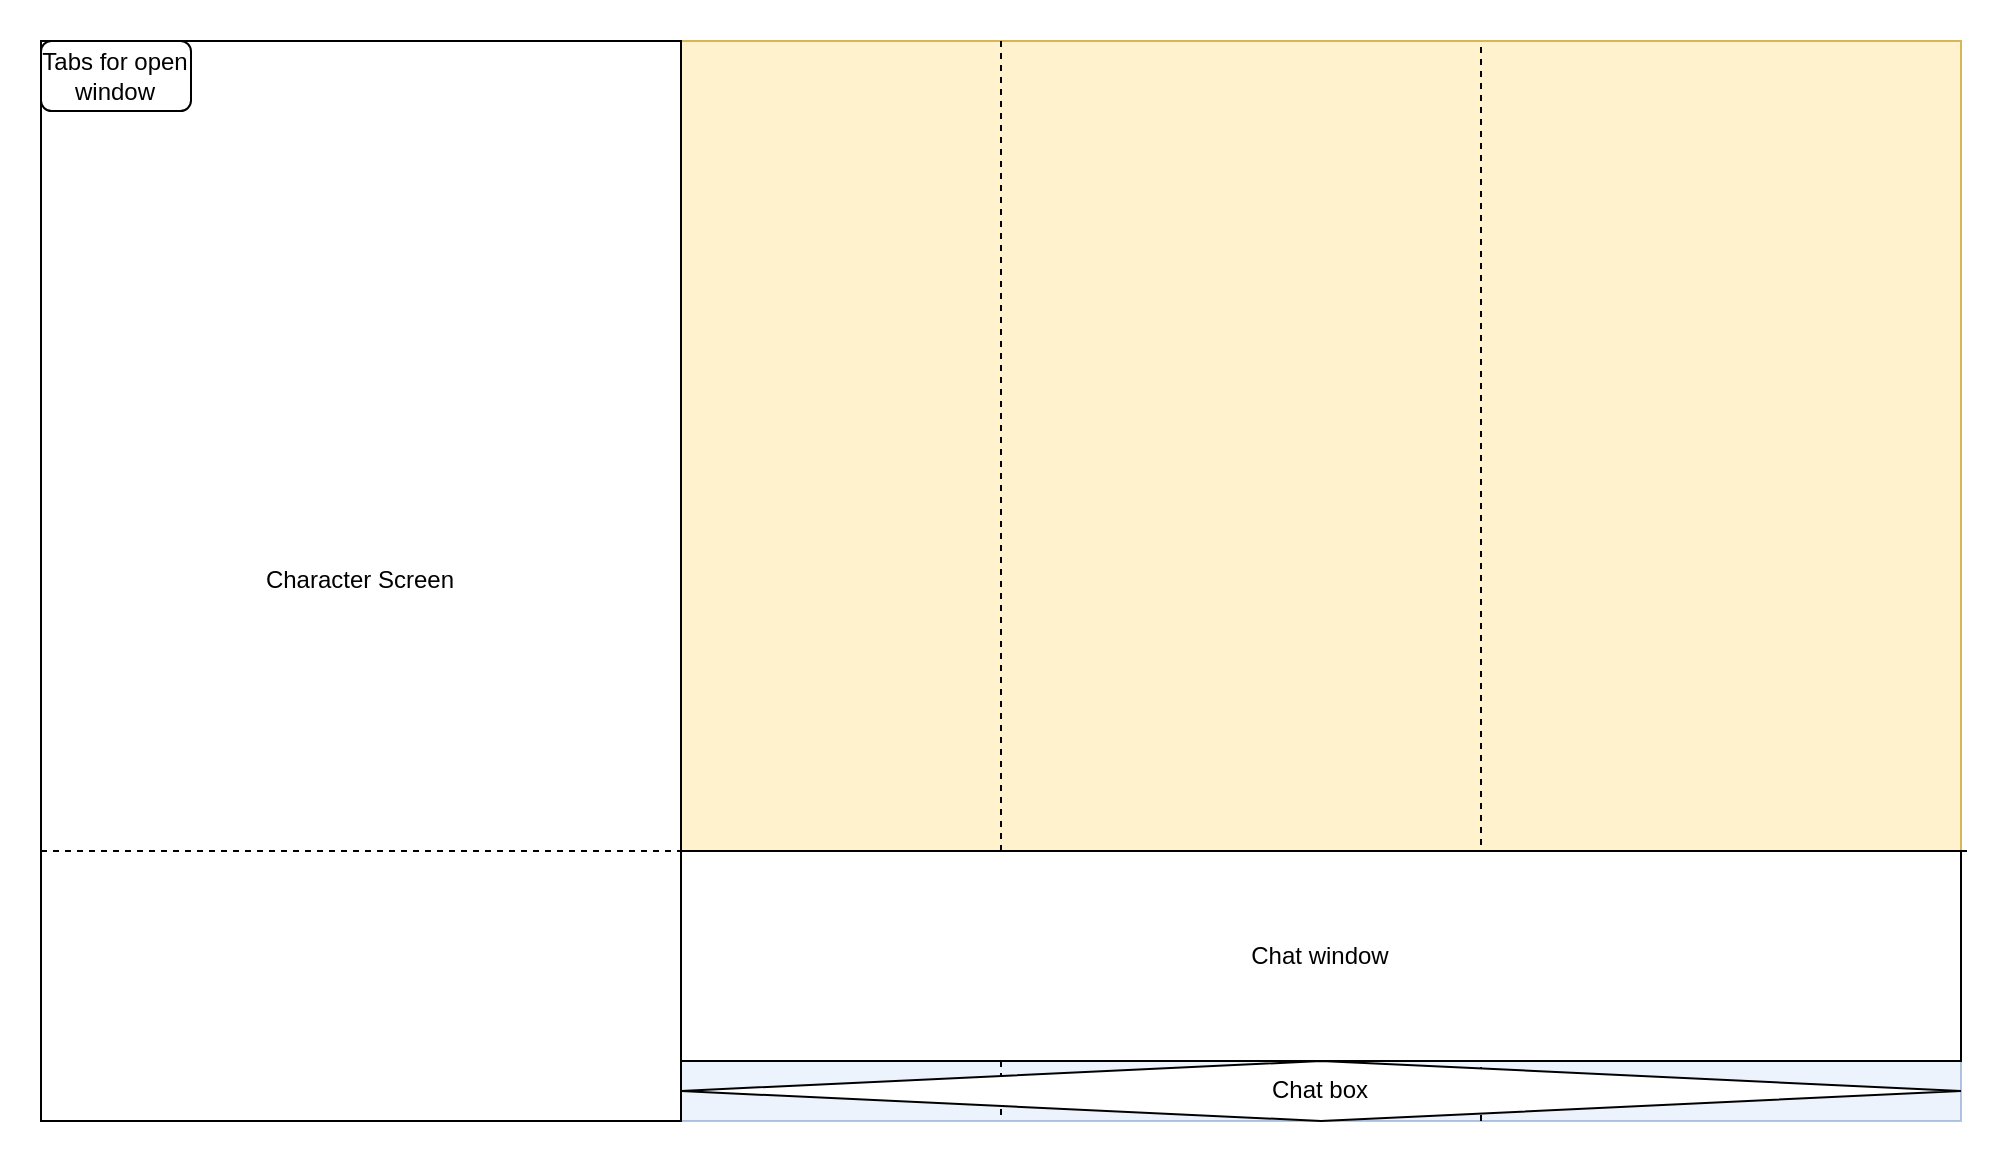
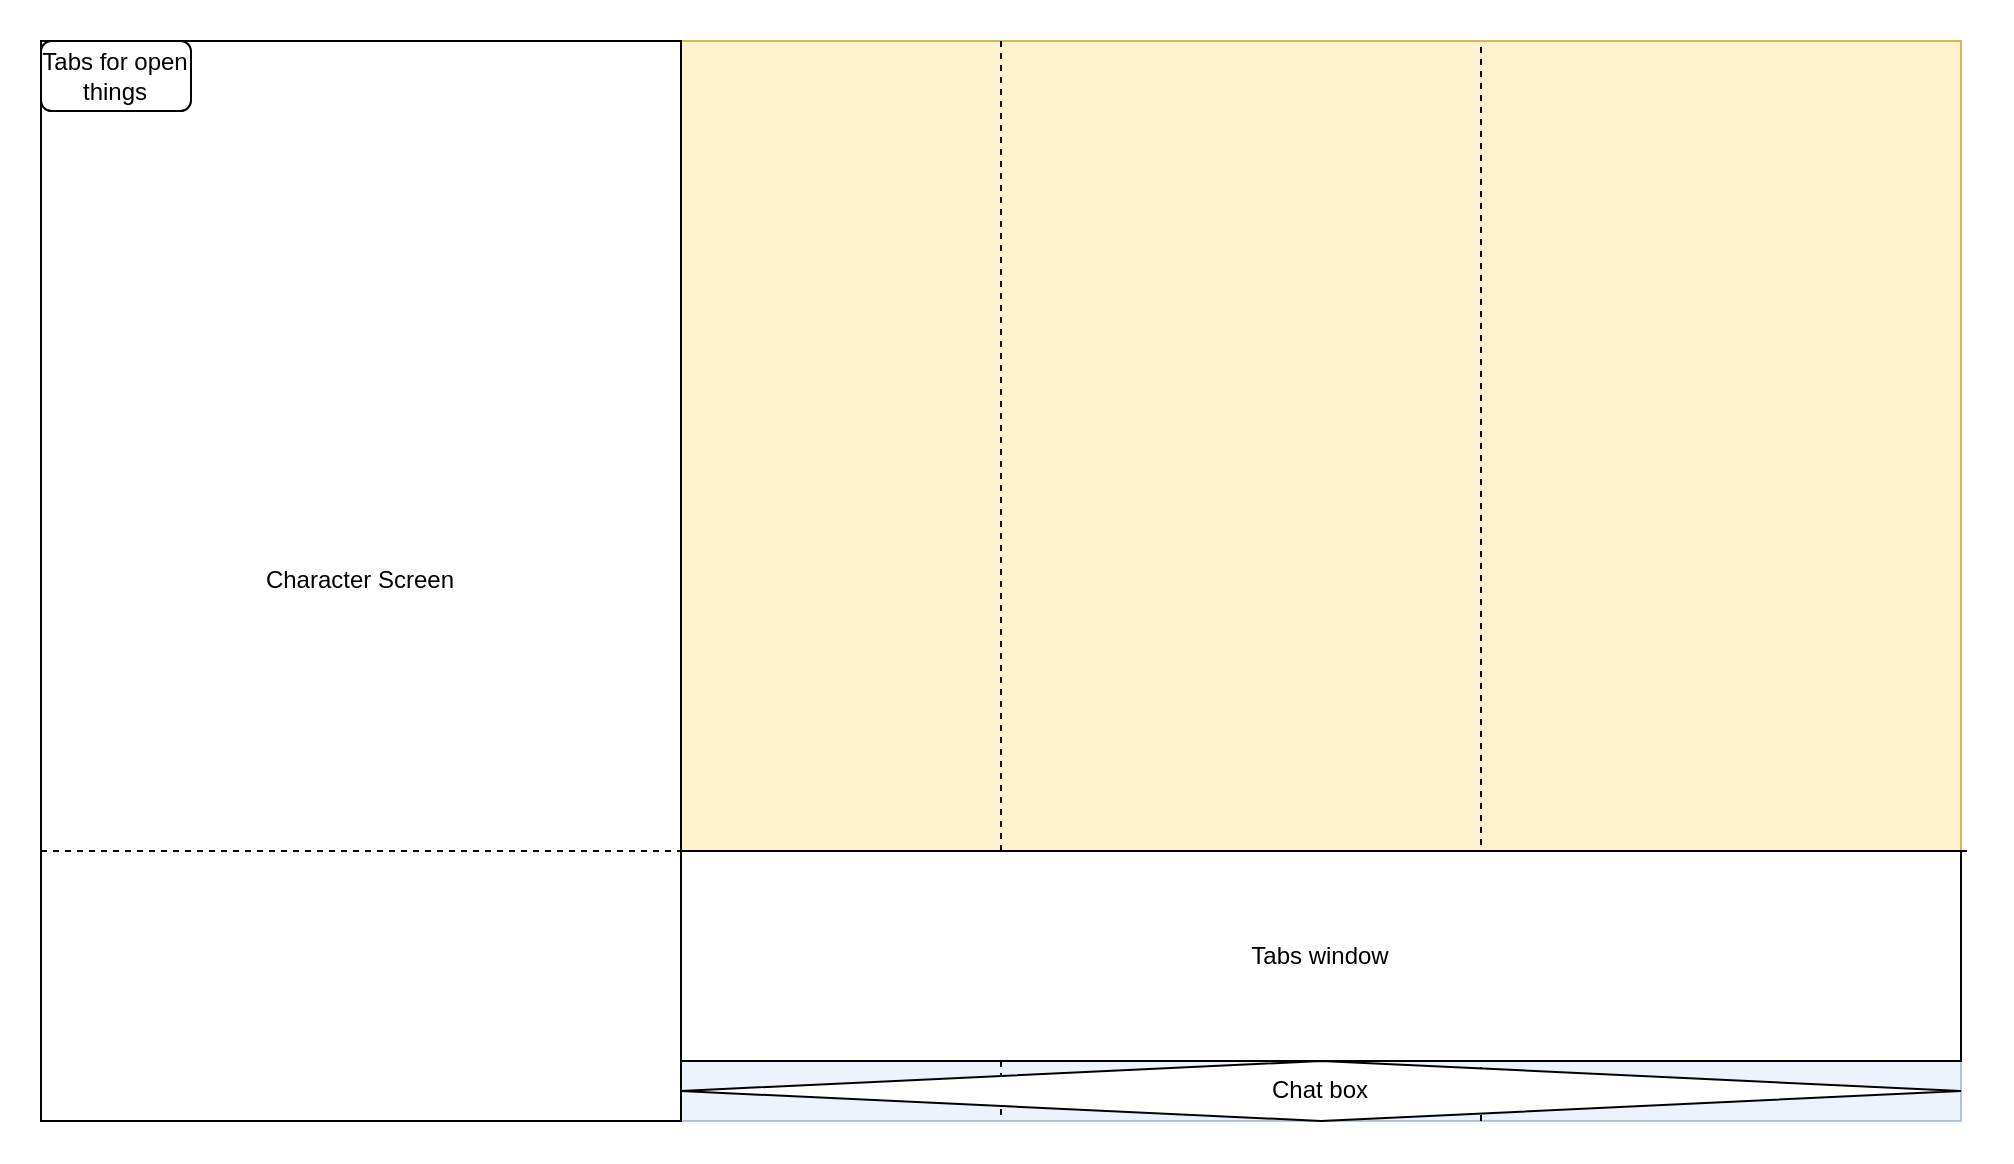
(116, 77) -> (116, 77)
(1321, 957) -> (1321, 957)
